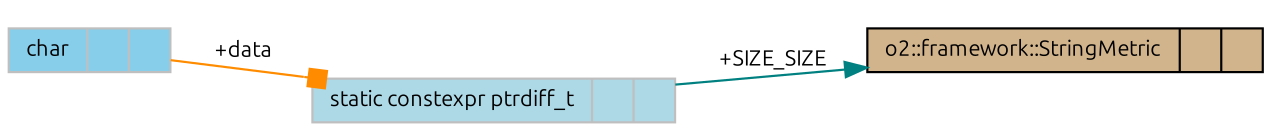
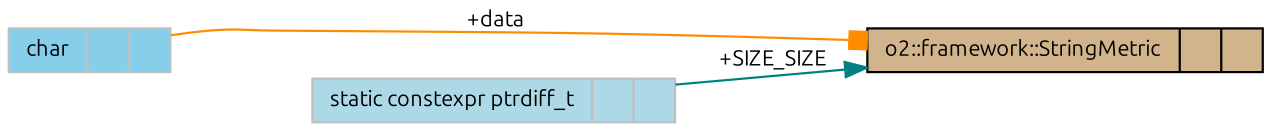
(237, 69) -> (508, 32)
